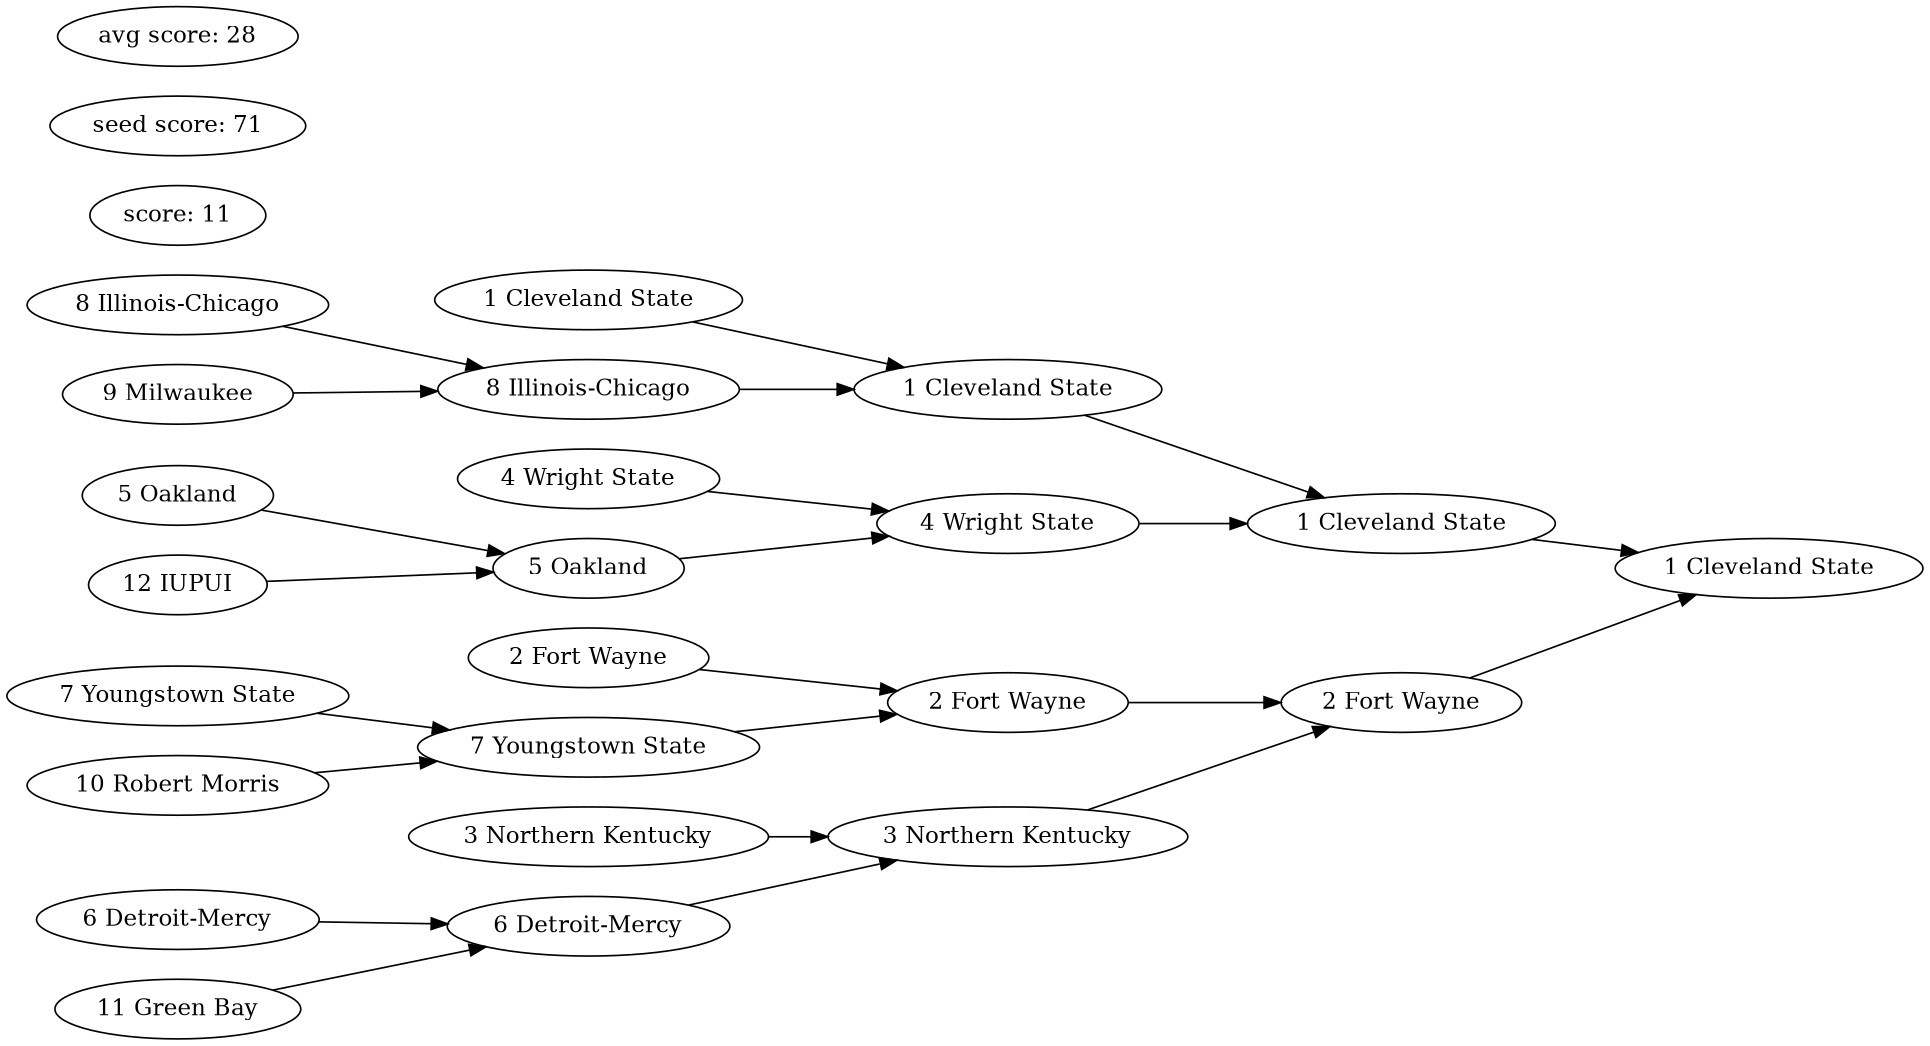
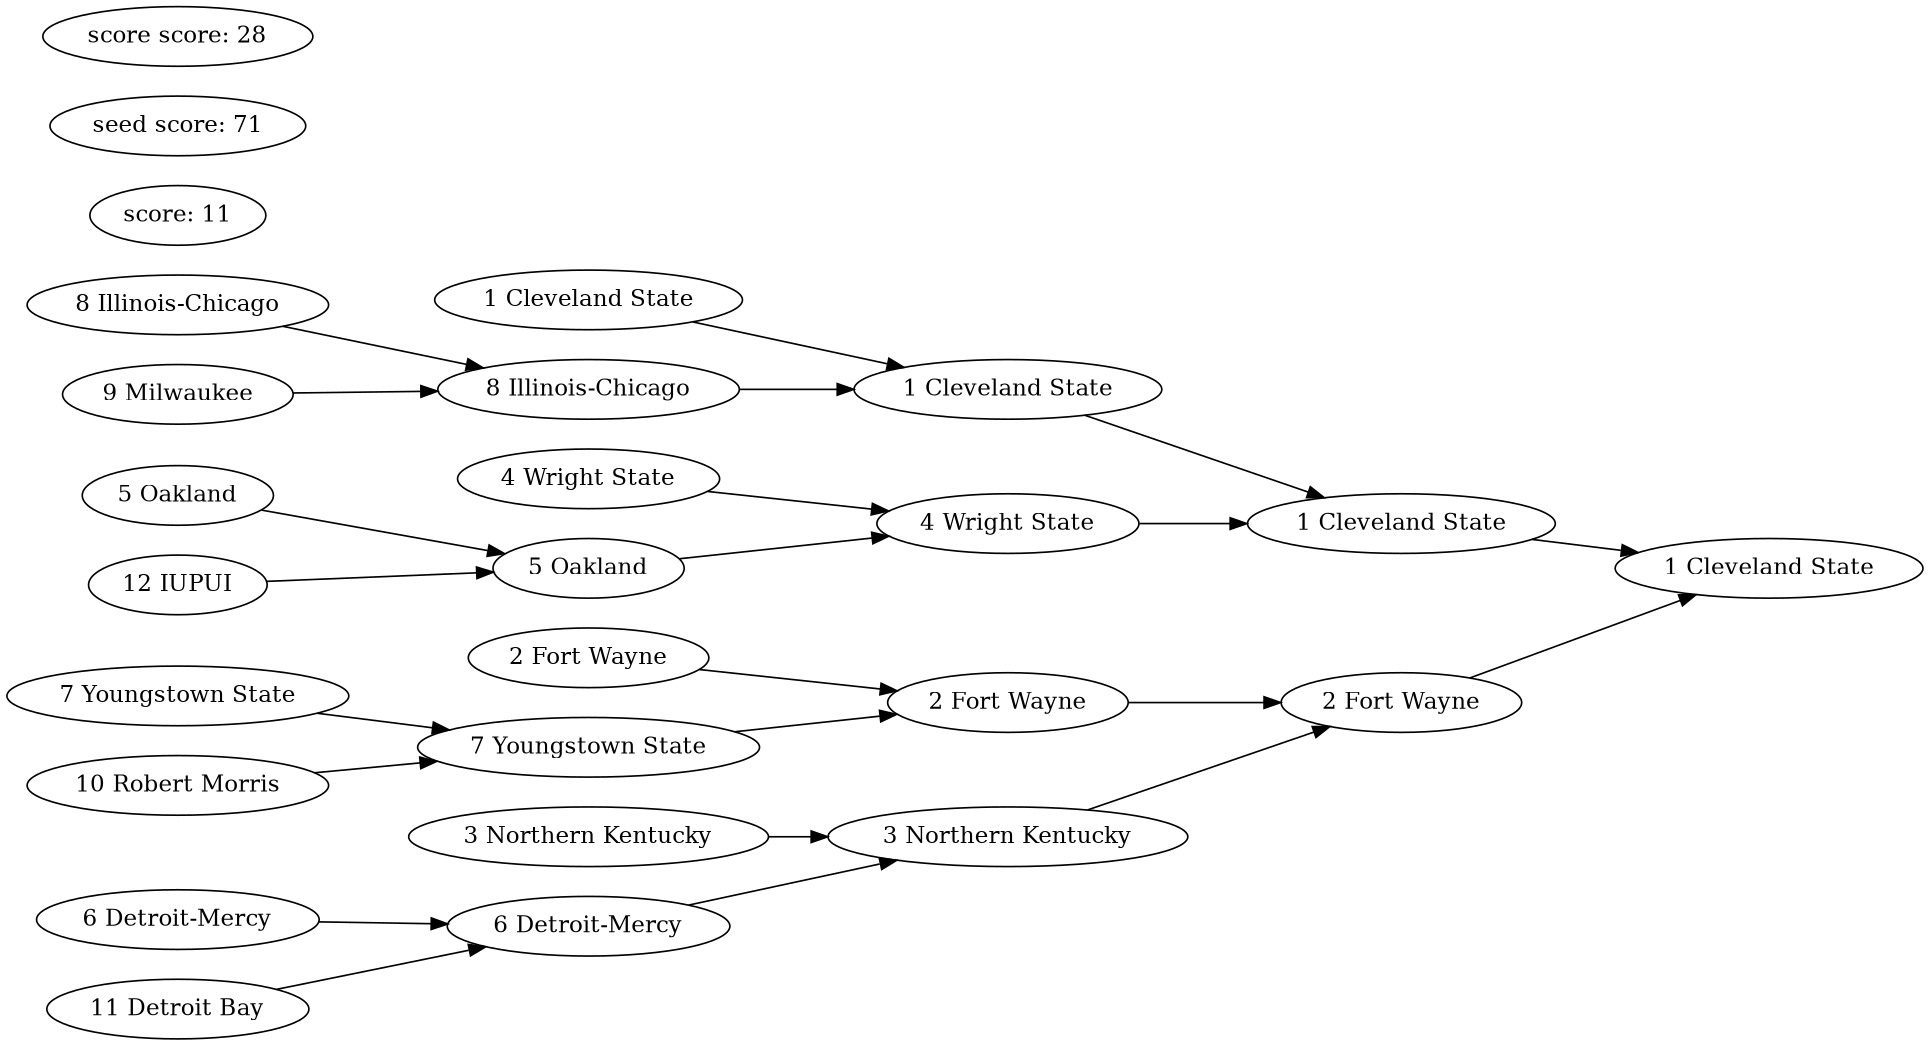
(178, 36) -> (178, 36)
(178, 1009) -> (178, 1009)
